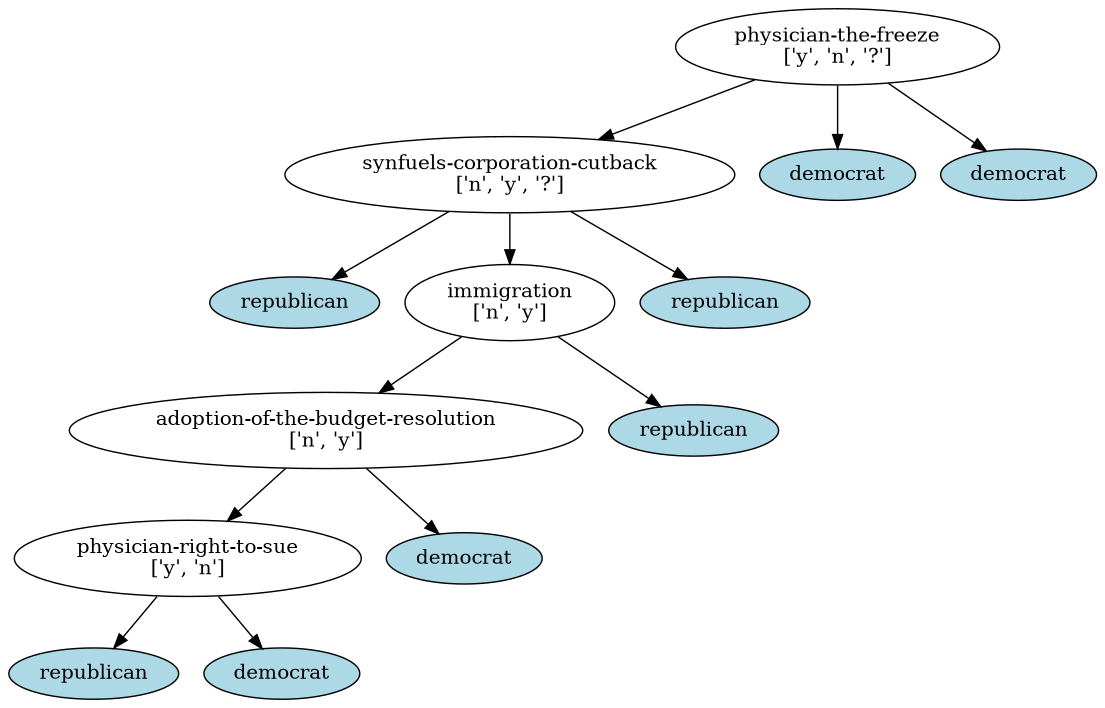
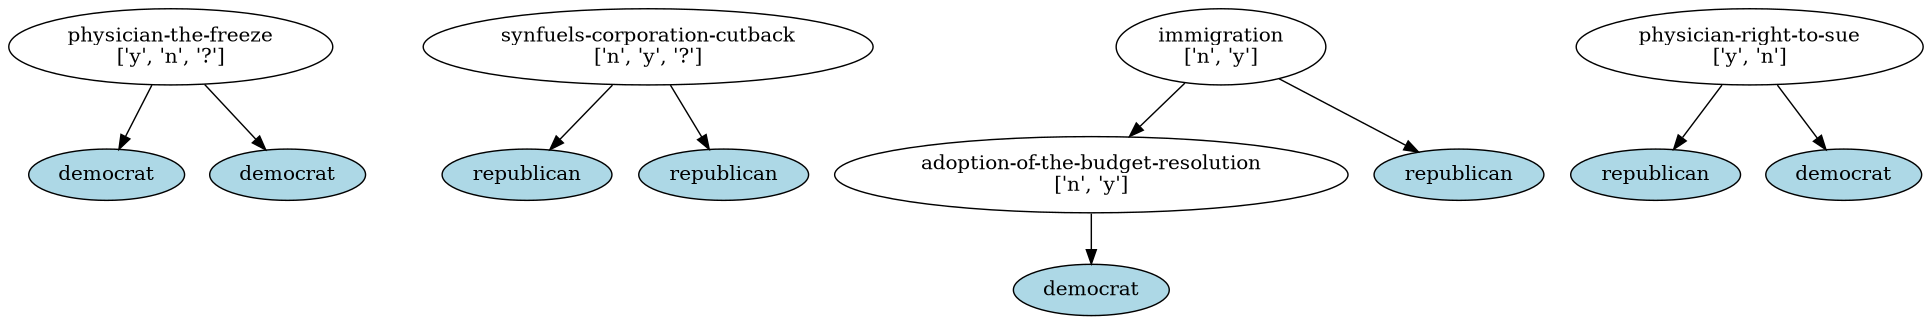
(684, 107) -> none
(510, 232) -> none
(262, 490) -> none
